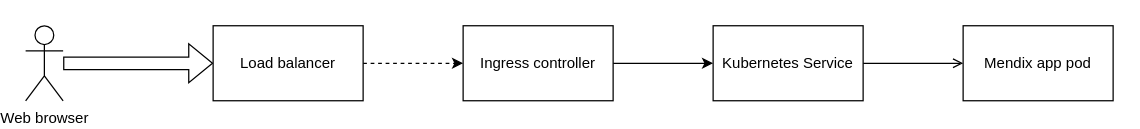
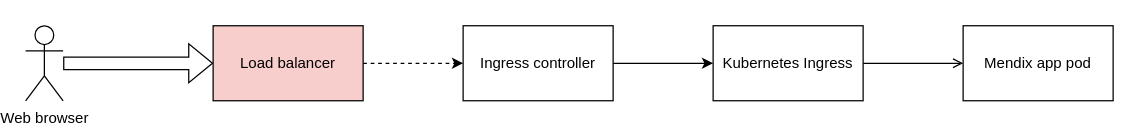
(288, 63) -> (288, 63)
(788, 63) -> (788, 63)
